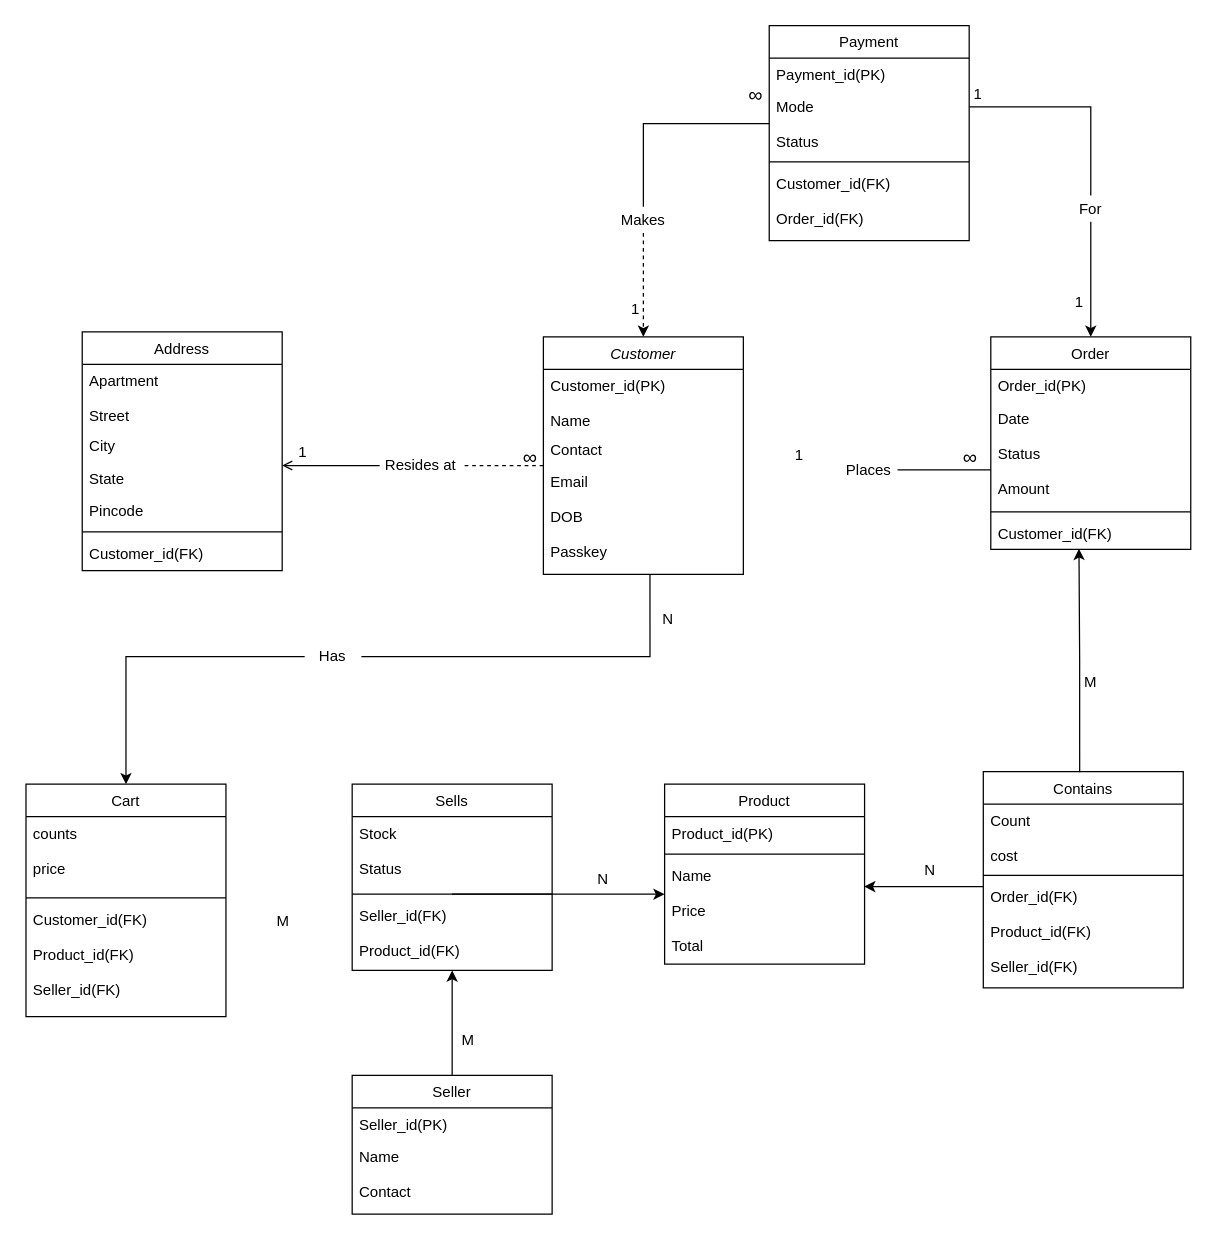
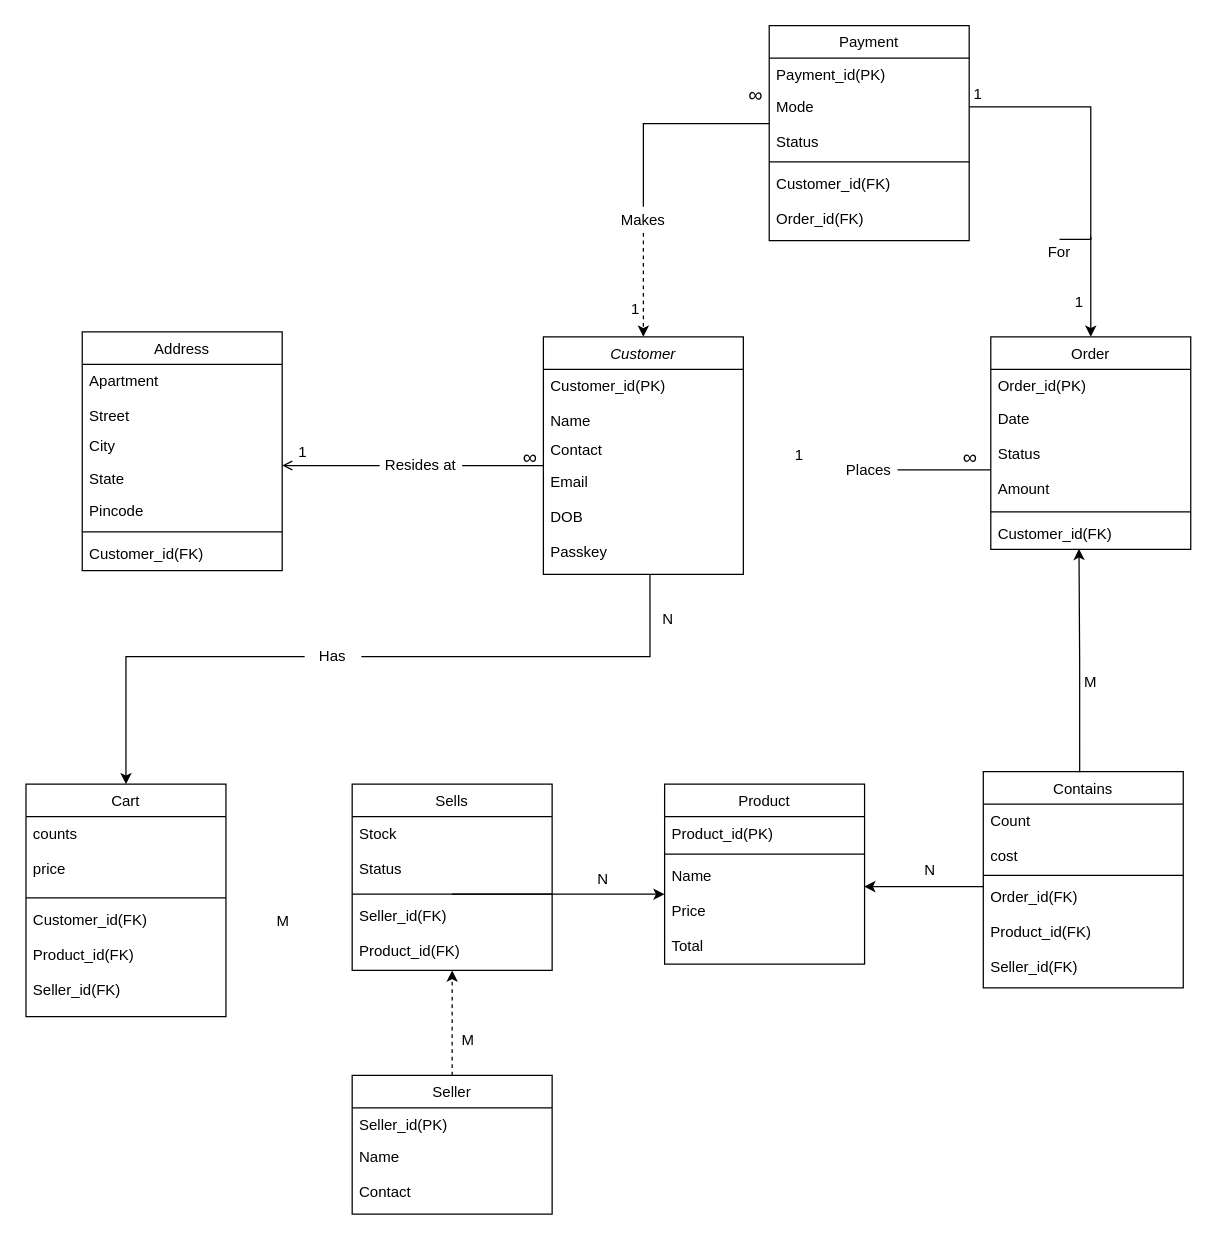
(1091, 209) -> (1059, 253)
(501, 466) -> (501, 466)
(452, 1026) -> (452, 1026)
